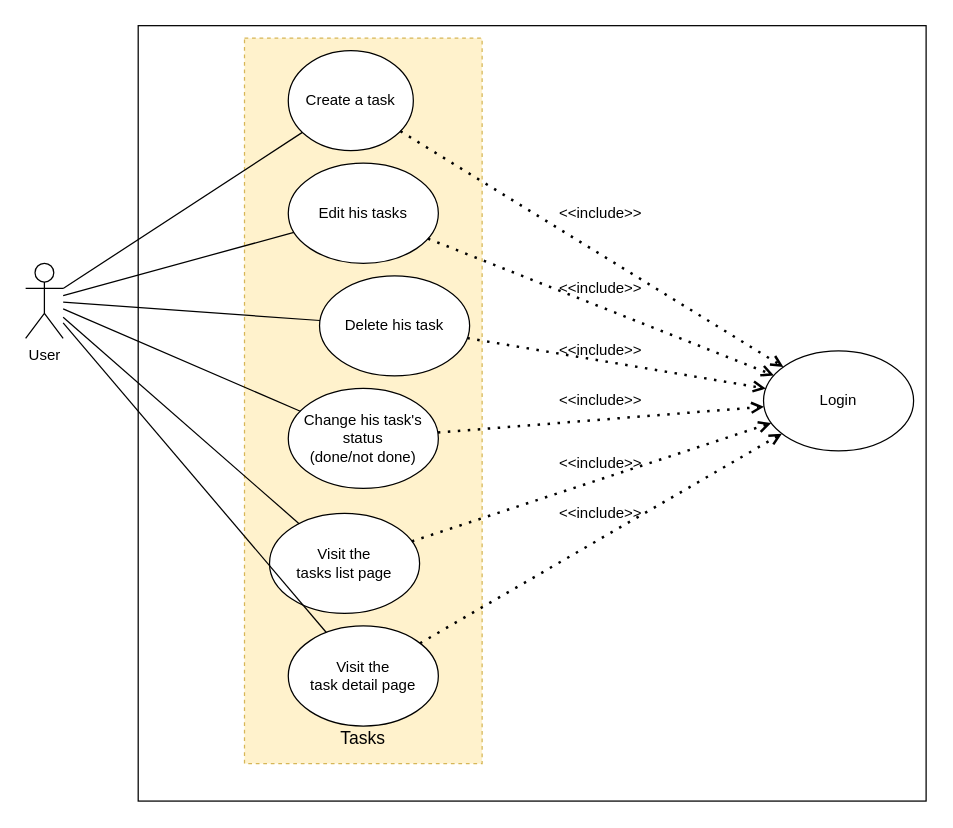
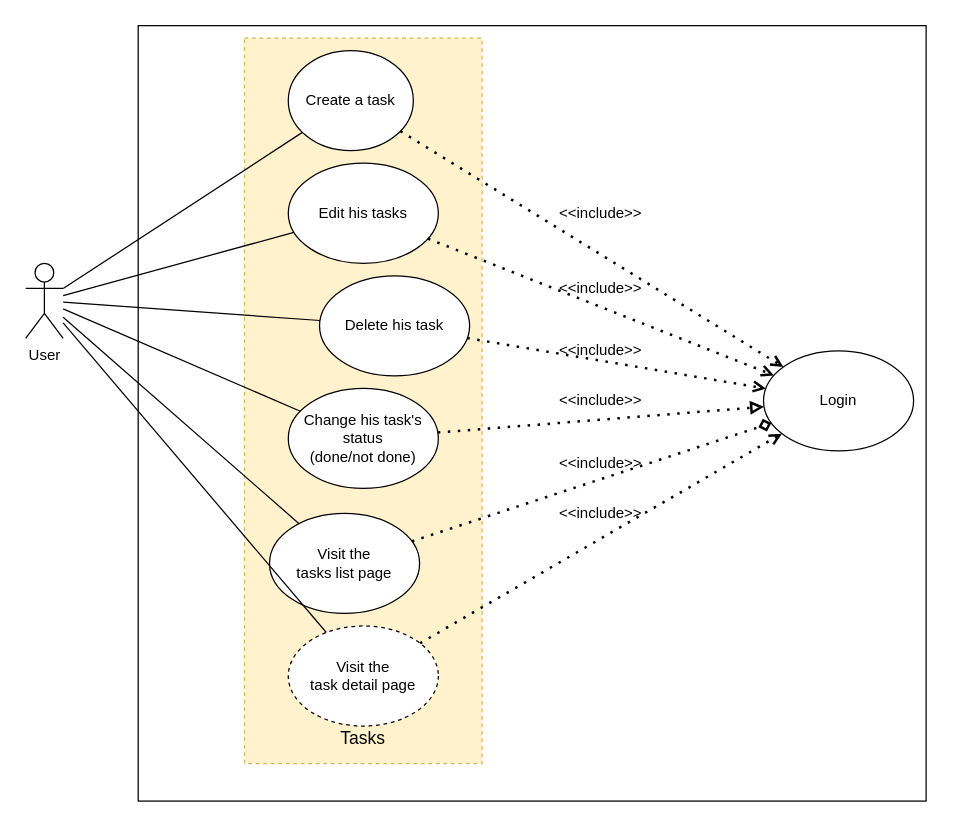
(753, 407) -> (749, 408)
(761, 426) -> (758, 427)
(363, 676) -> (363, 676)
